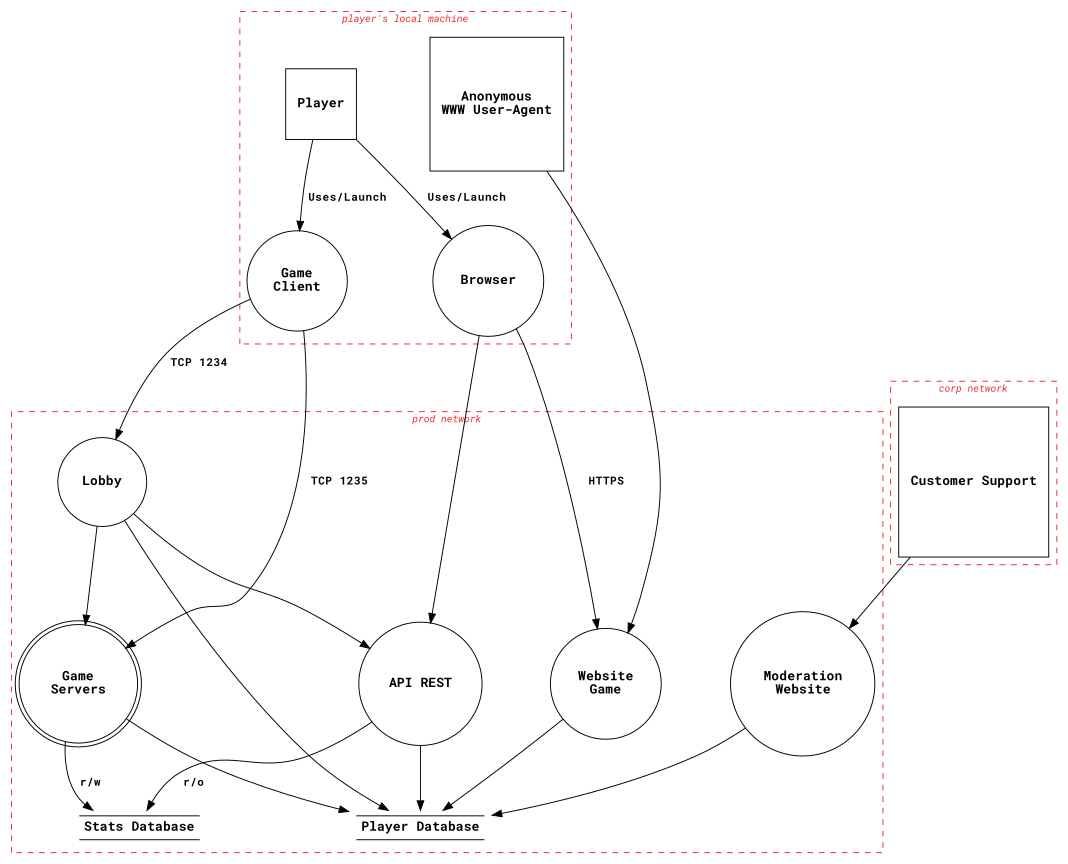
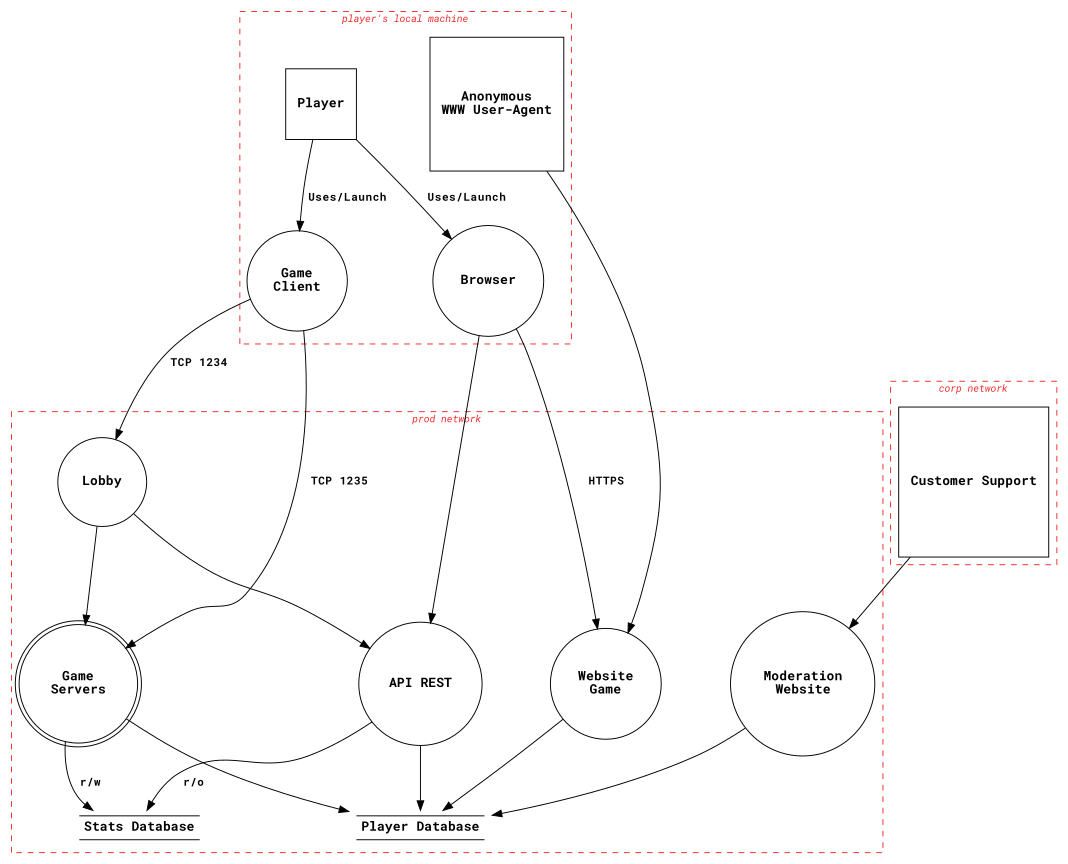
(237, 678) -> none
